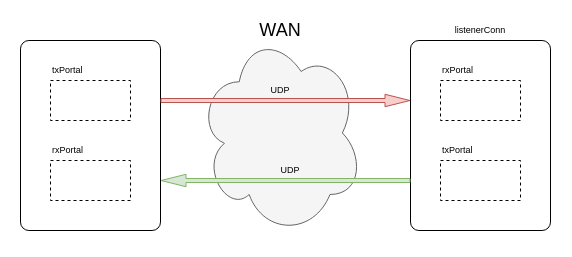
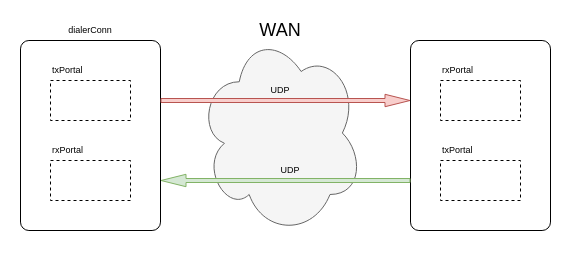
none -> (91, 31)
(481, 31) -> none
